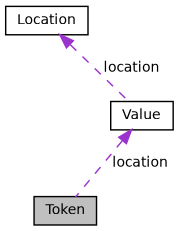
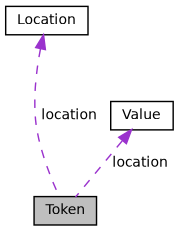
(100, 73) -> (36, 124)
